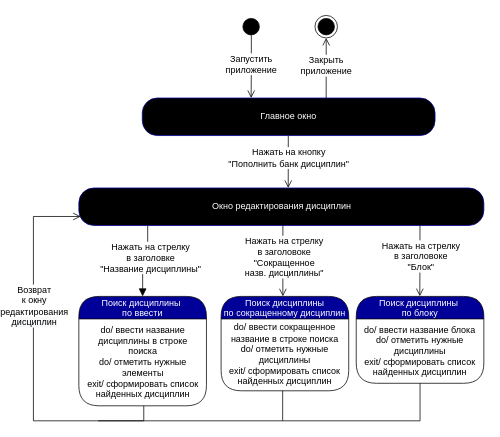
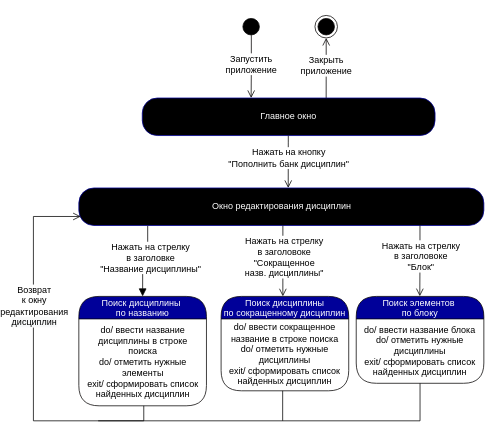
(142, 302) -> (142, 302)
(419, 302) -> (419, 302)
